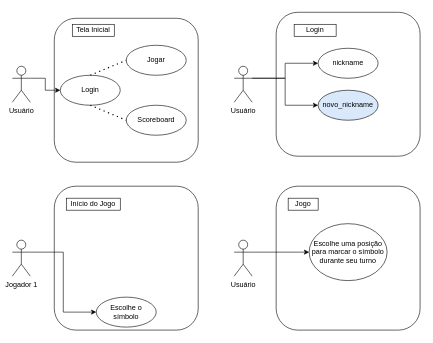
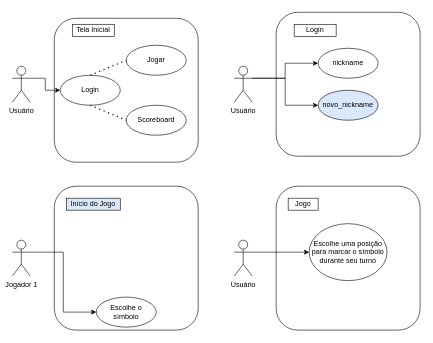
(93, 204) -> (93, 204)
